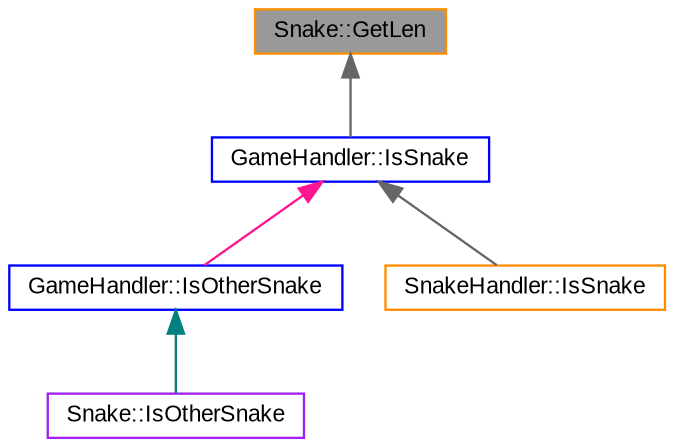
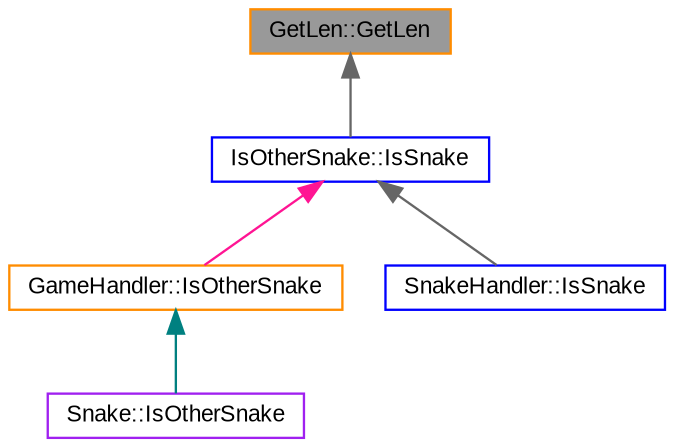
(351, 31) -> (351, 31)
(351, 160) -> (351, 160)
(176, 288) -> (176, 288)
(525, 288) -> (525, 288)
